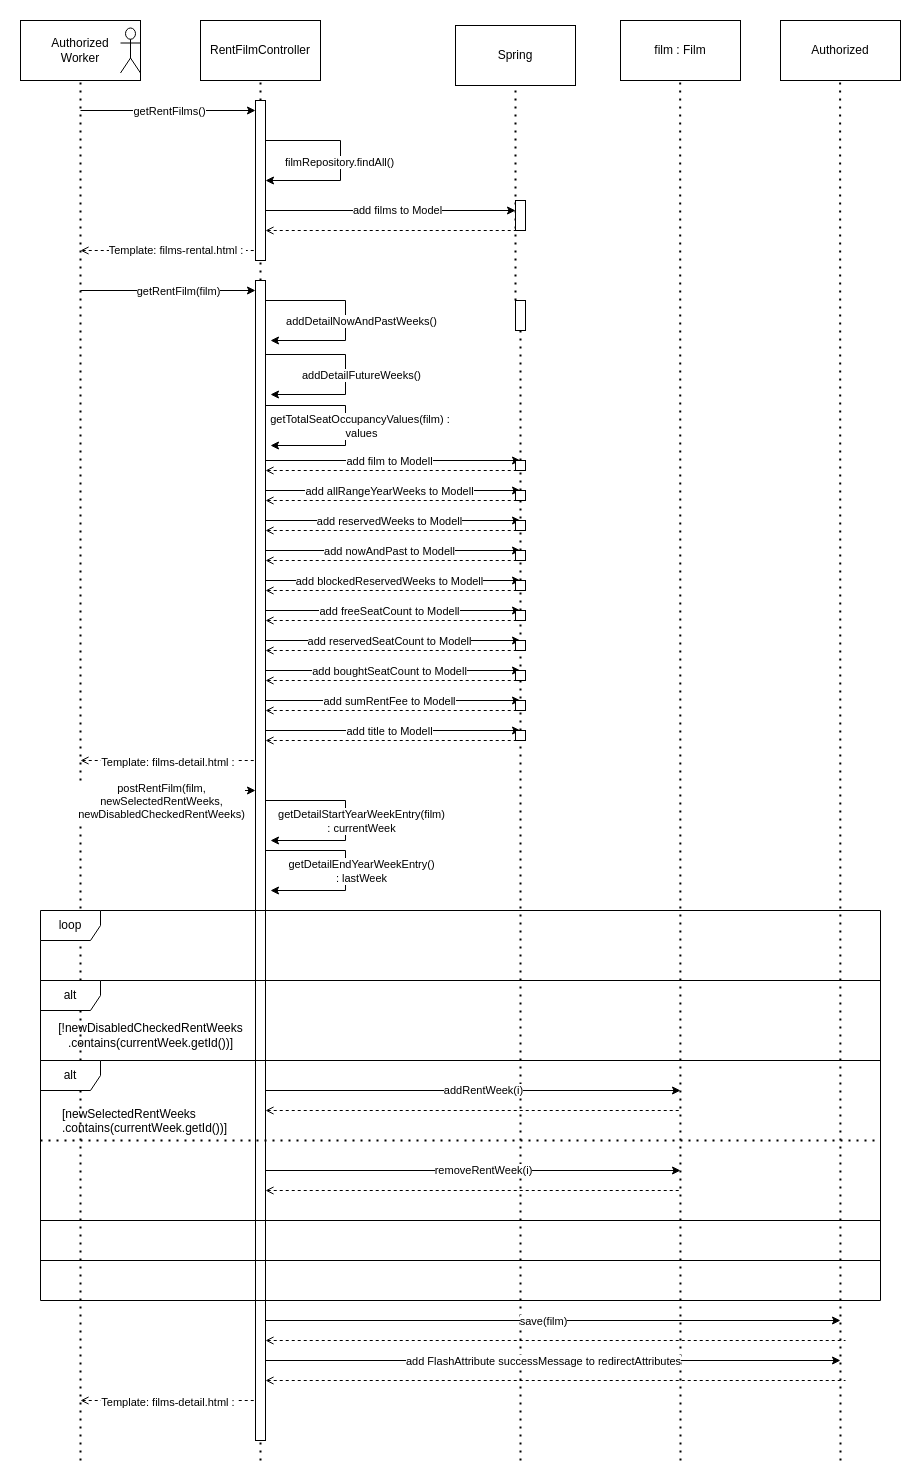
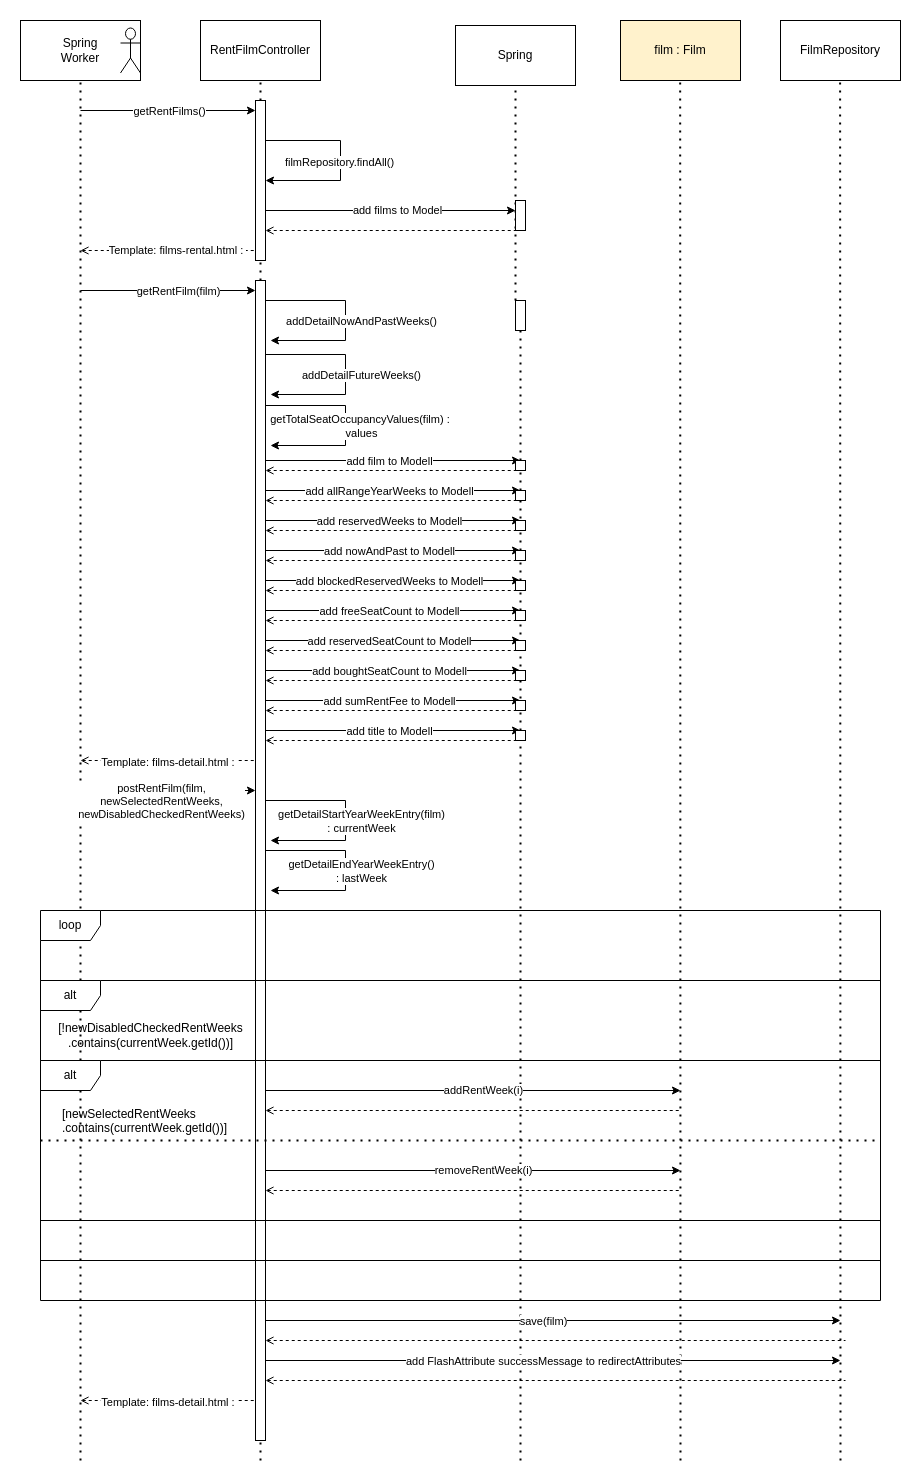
(81, 51) -> (81, 51)
(681, 51) -> (681, 51)
(841, 51) -> (841, 51)
